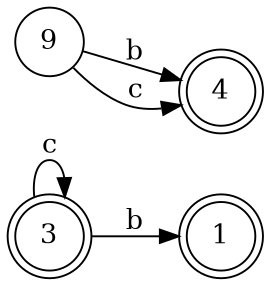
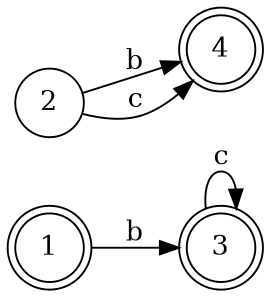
(50, 42) -> (50, 103)
(126, 236) -> (126, 248)
